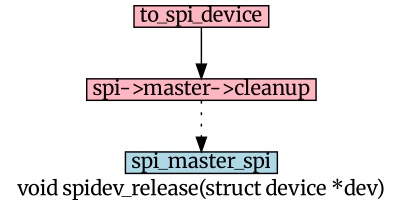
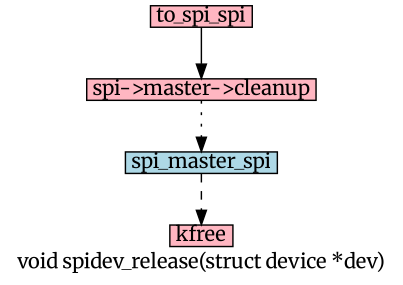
(201, 16) -> (201, 16)
none -> (201, 236)
